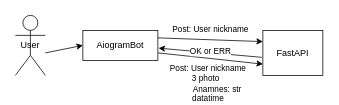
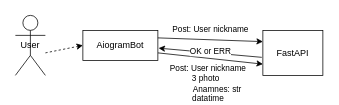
(61, 50) -> (61, 50)
